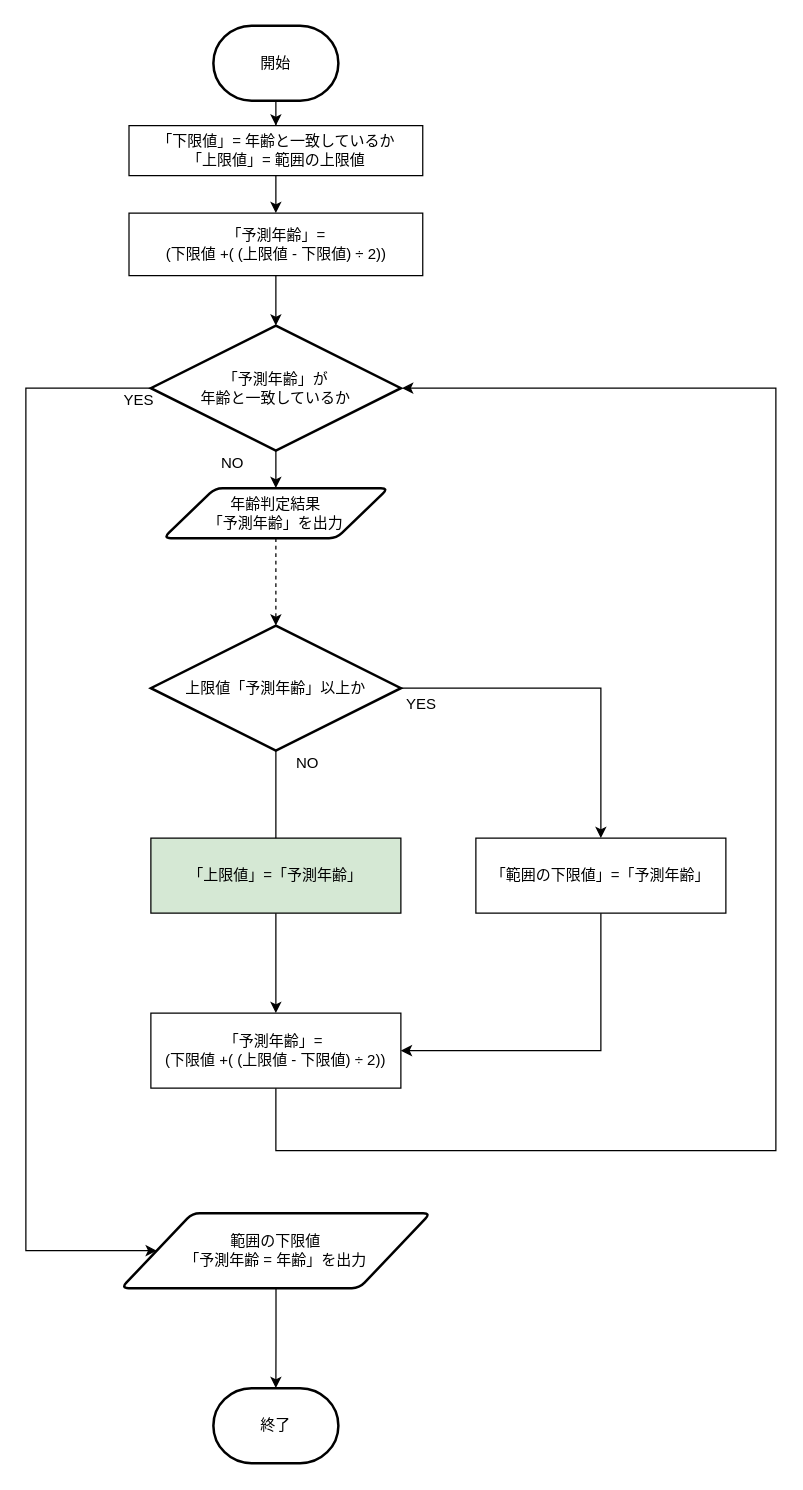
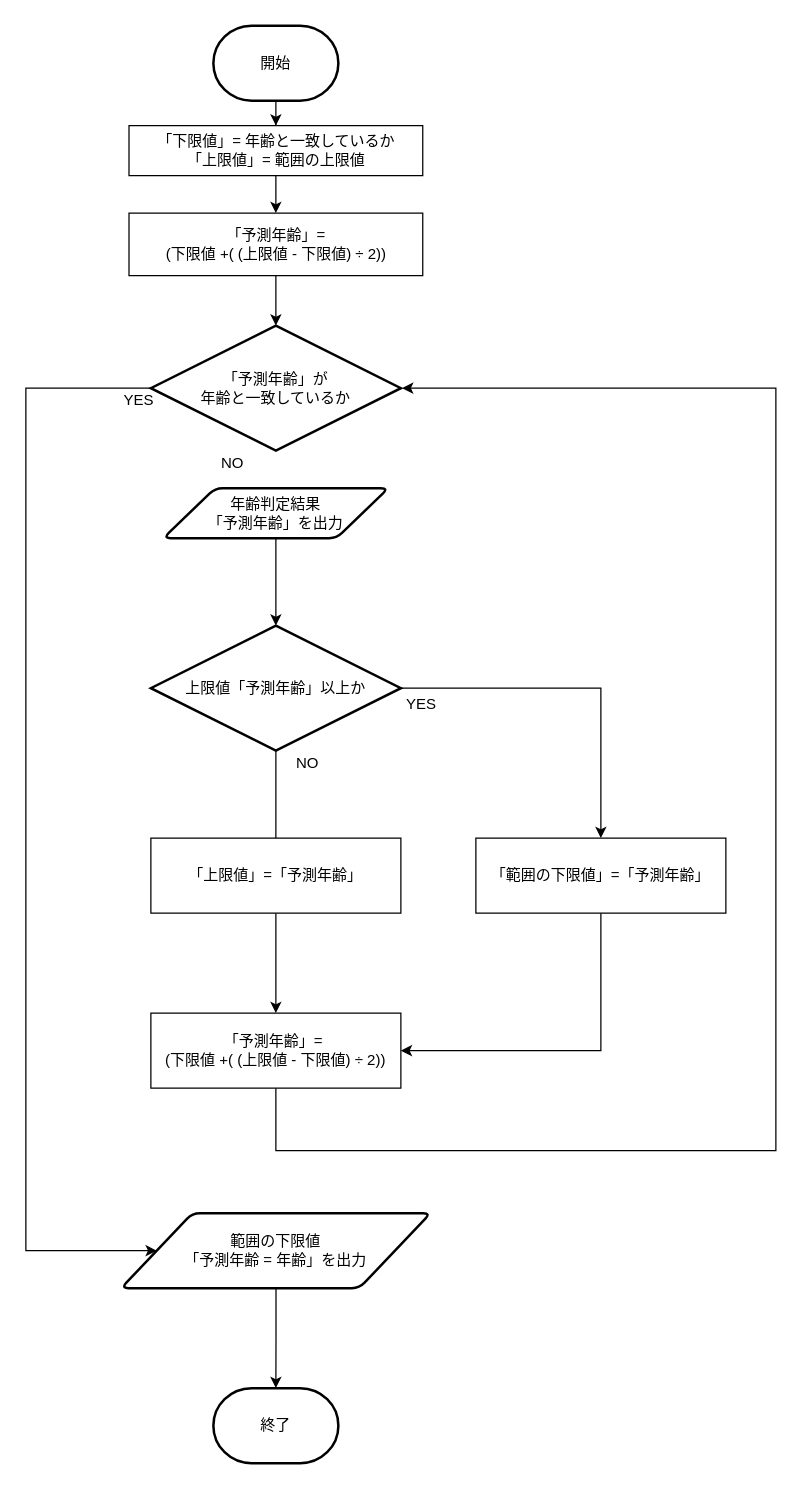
(276, 474) -> none
(276, 576) -> (276, 576)
(276, 876) -> (276, 876)
